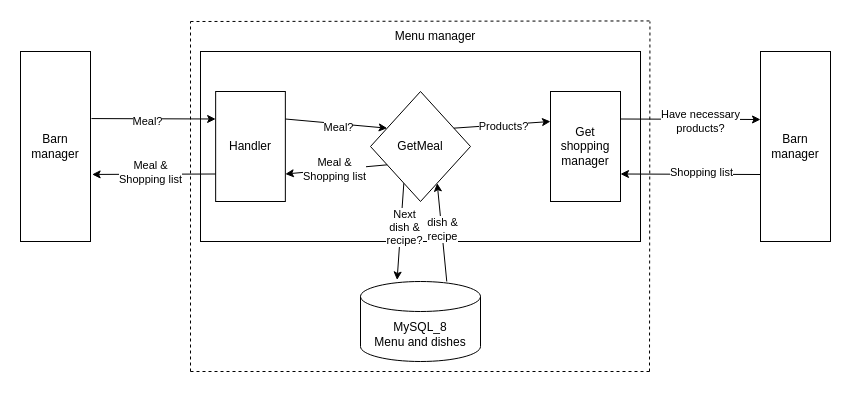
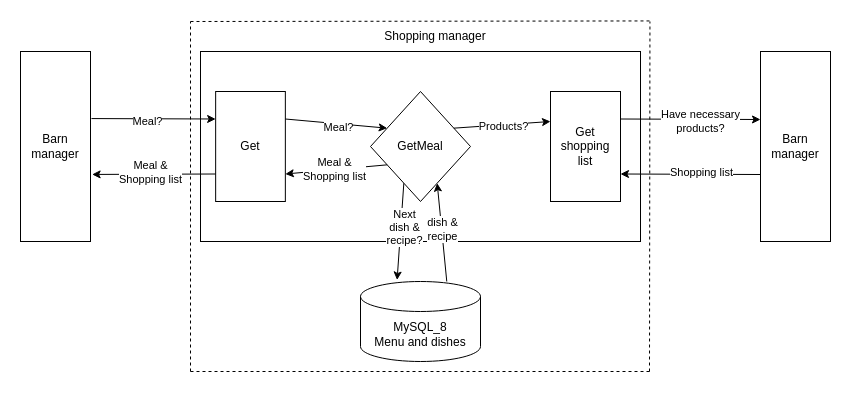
(436, 37) -> (436, 37)
(251, 147) -> (251, 147)
(586, 147) -> (586, 147)
